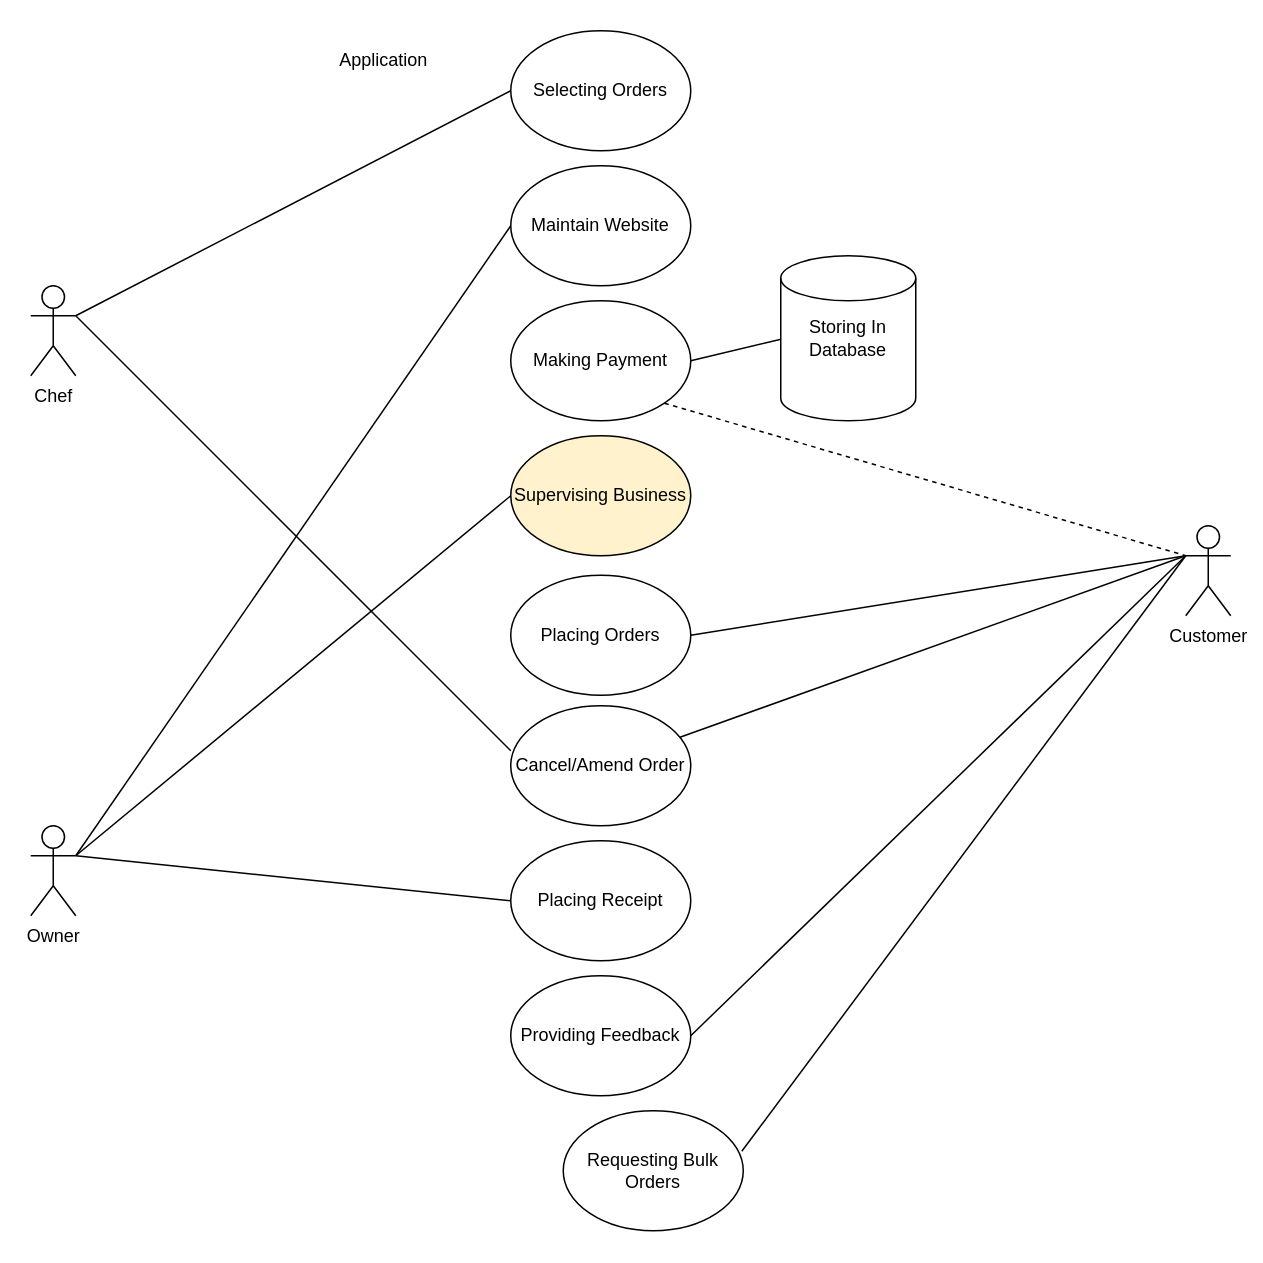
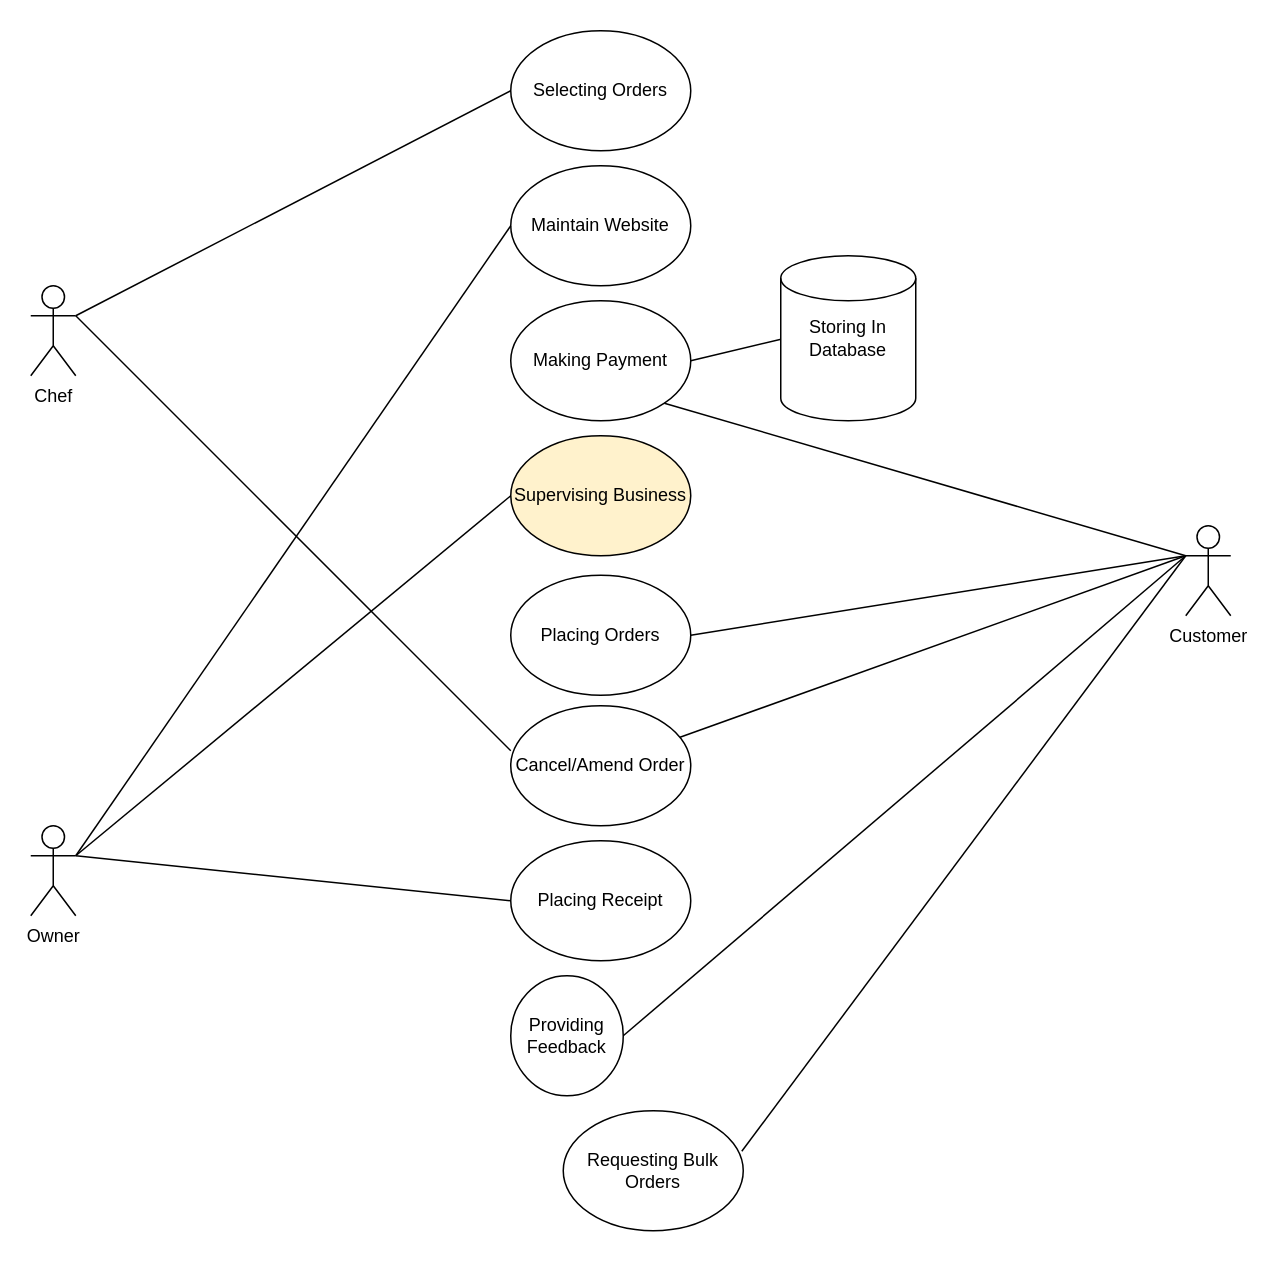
(383, 61) -> none
(924, 479) -> (924, 479)
(601, 1036) -> (567, 1036)
